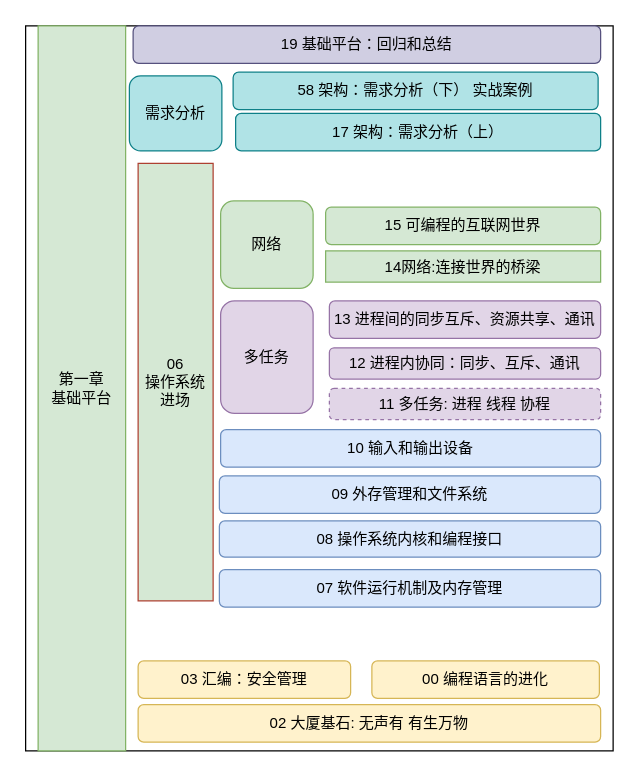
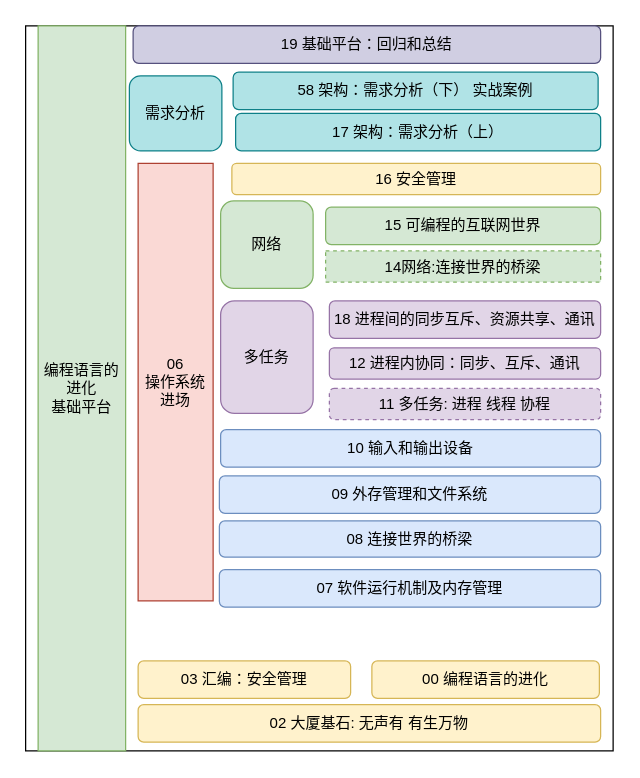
none -> (416, 179)
(463, 266) -> (463, 266)
(465, 319) -> (465, 319)
(176, 382) -> (176, 382)
(82, 388) -> (82, 388)
(410, 539) -> (410, 539)
